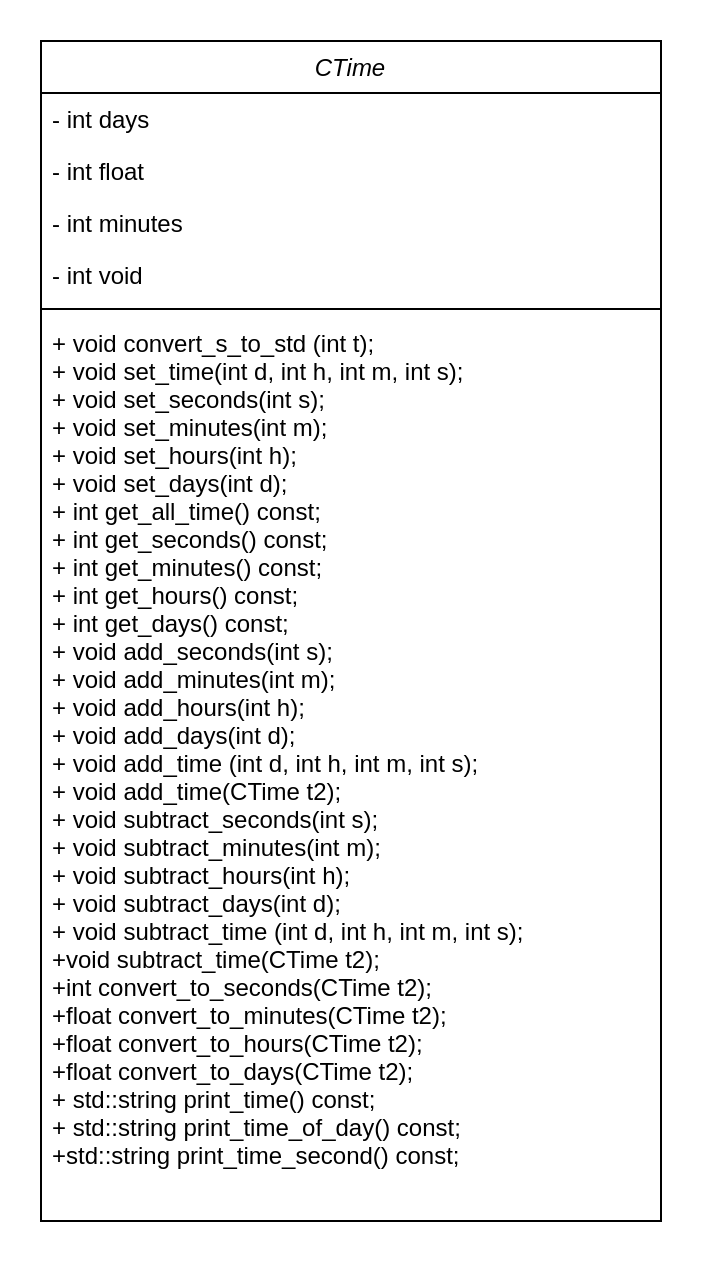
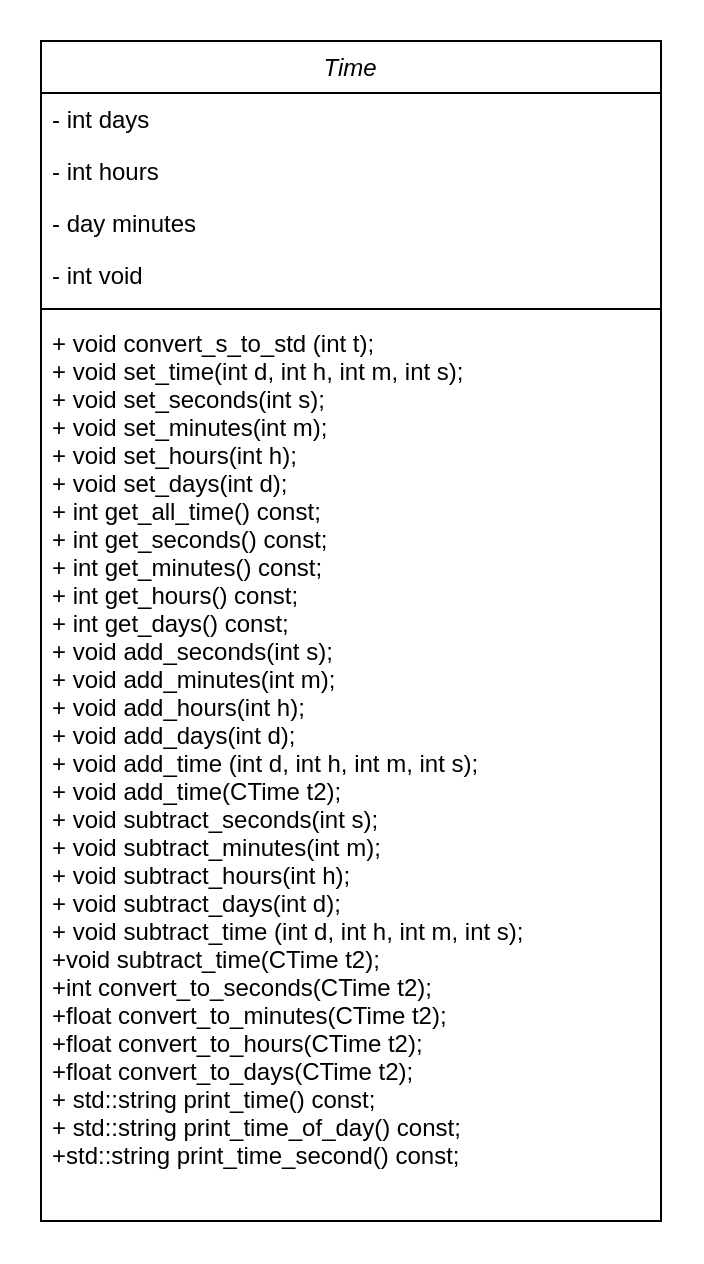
(350, 68) -> (350, 68)
(113, 172) -> (117, 172)
(127, 224) -> (130, 224)
